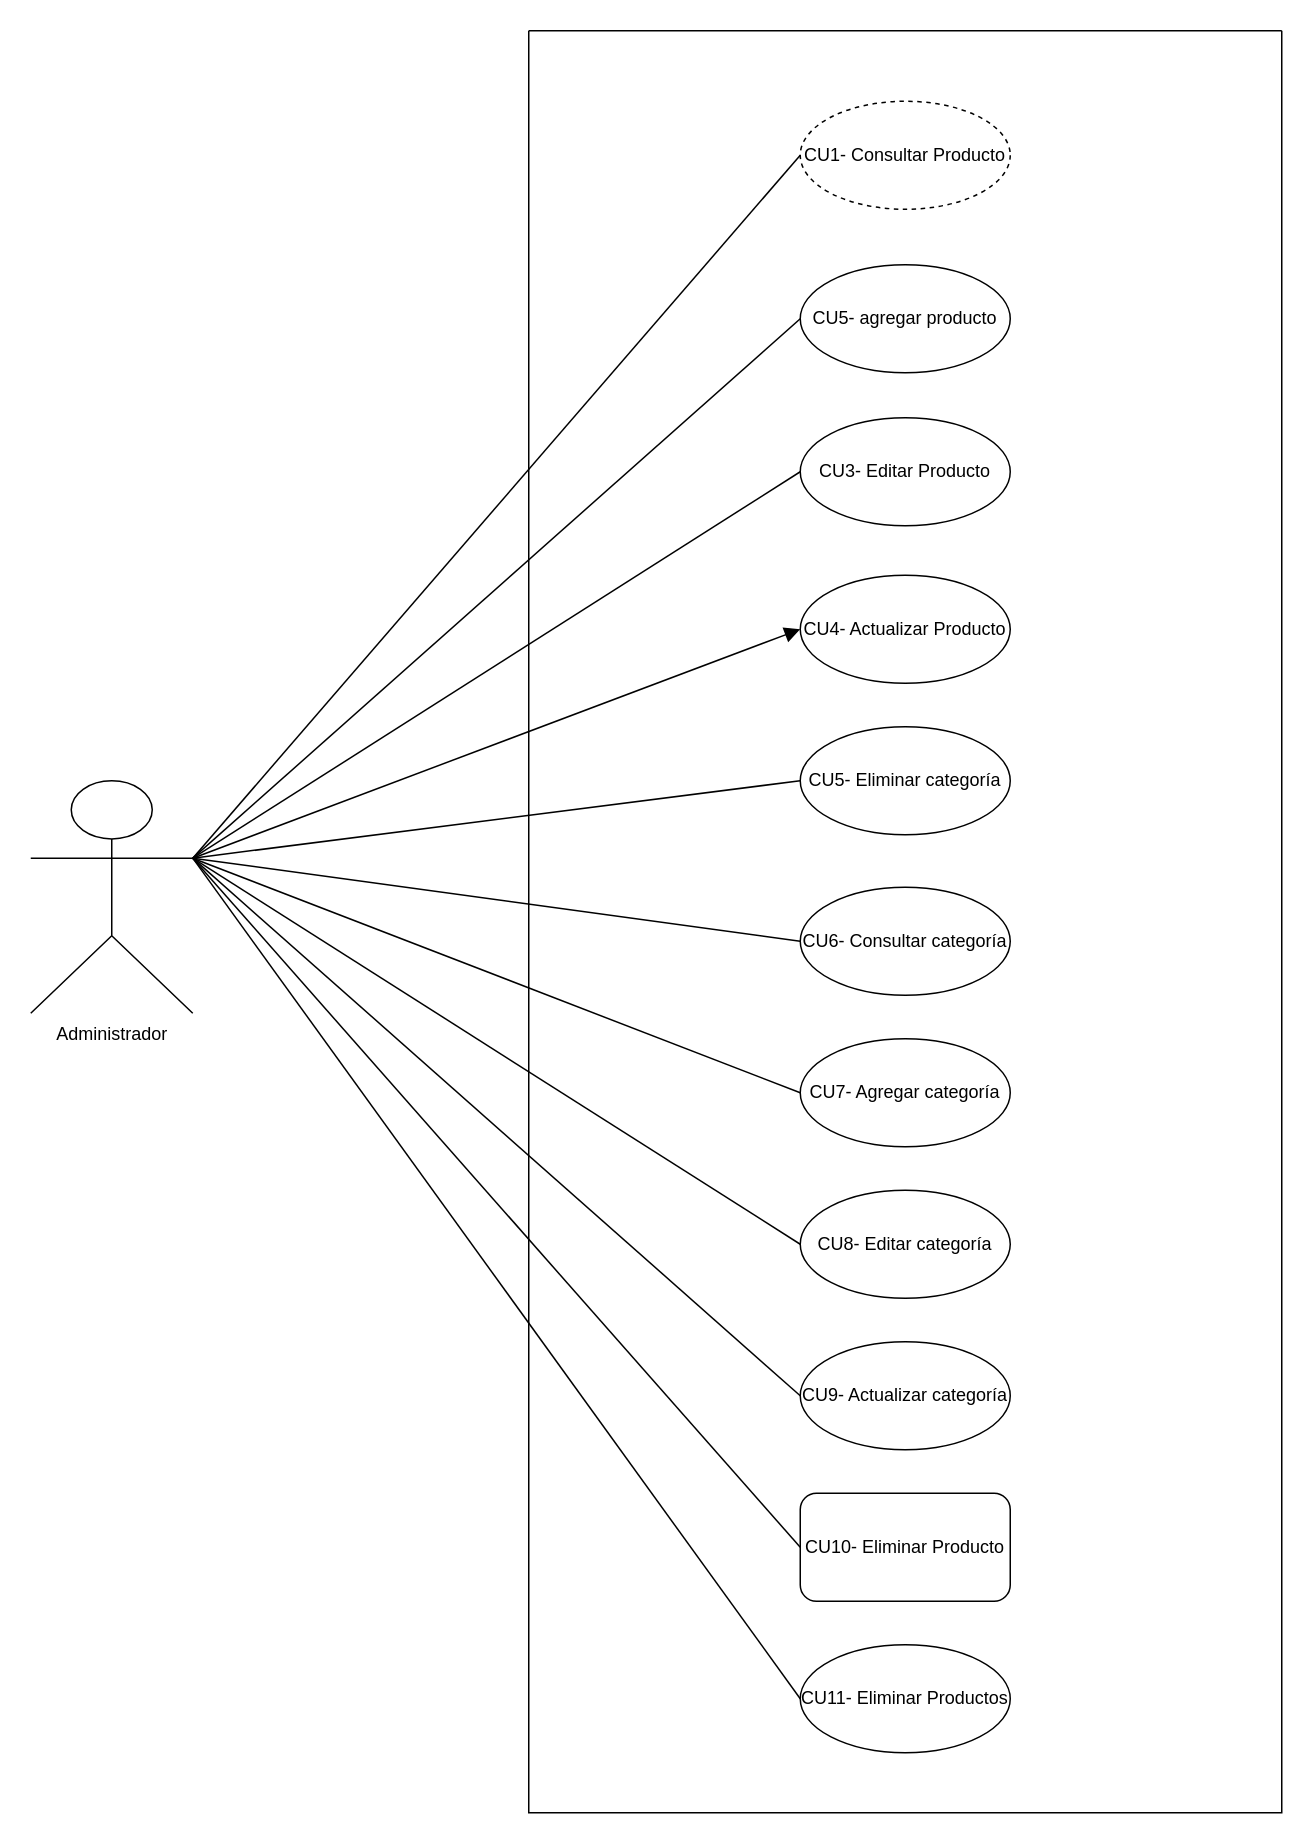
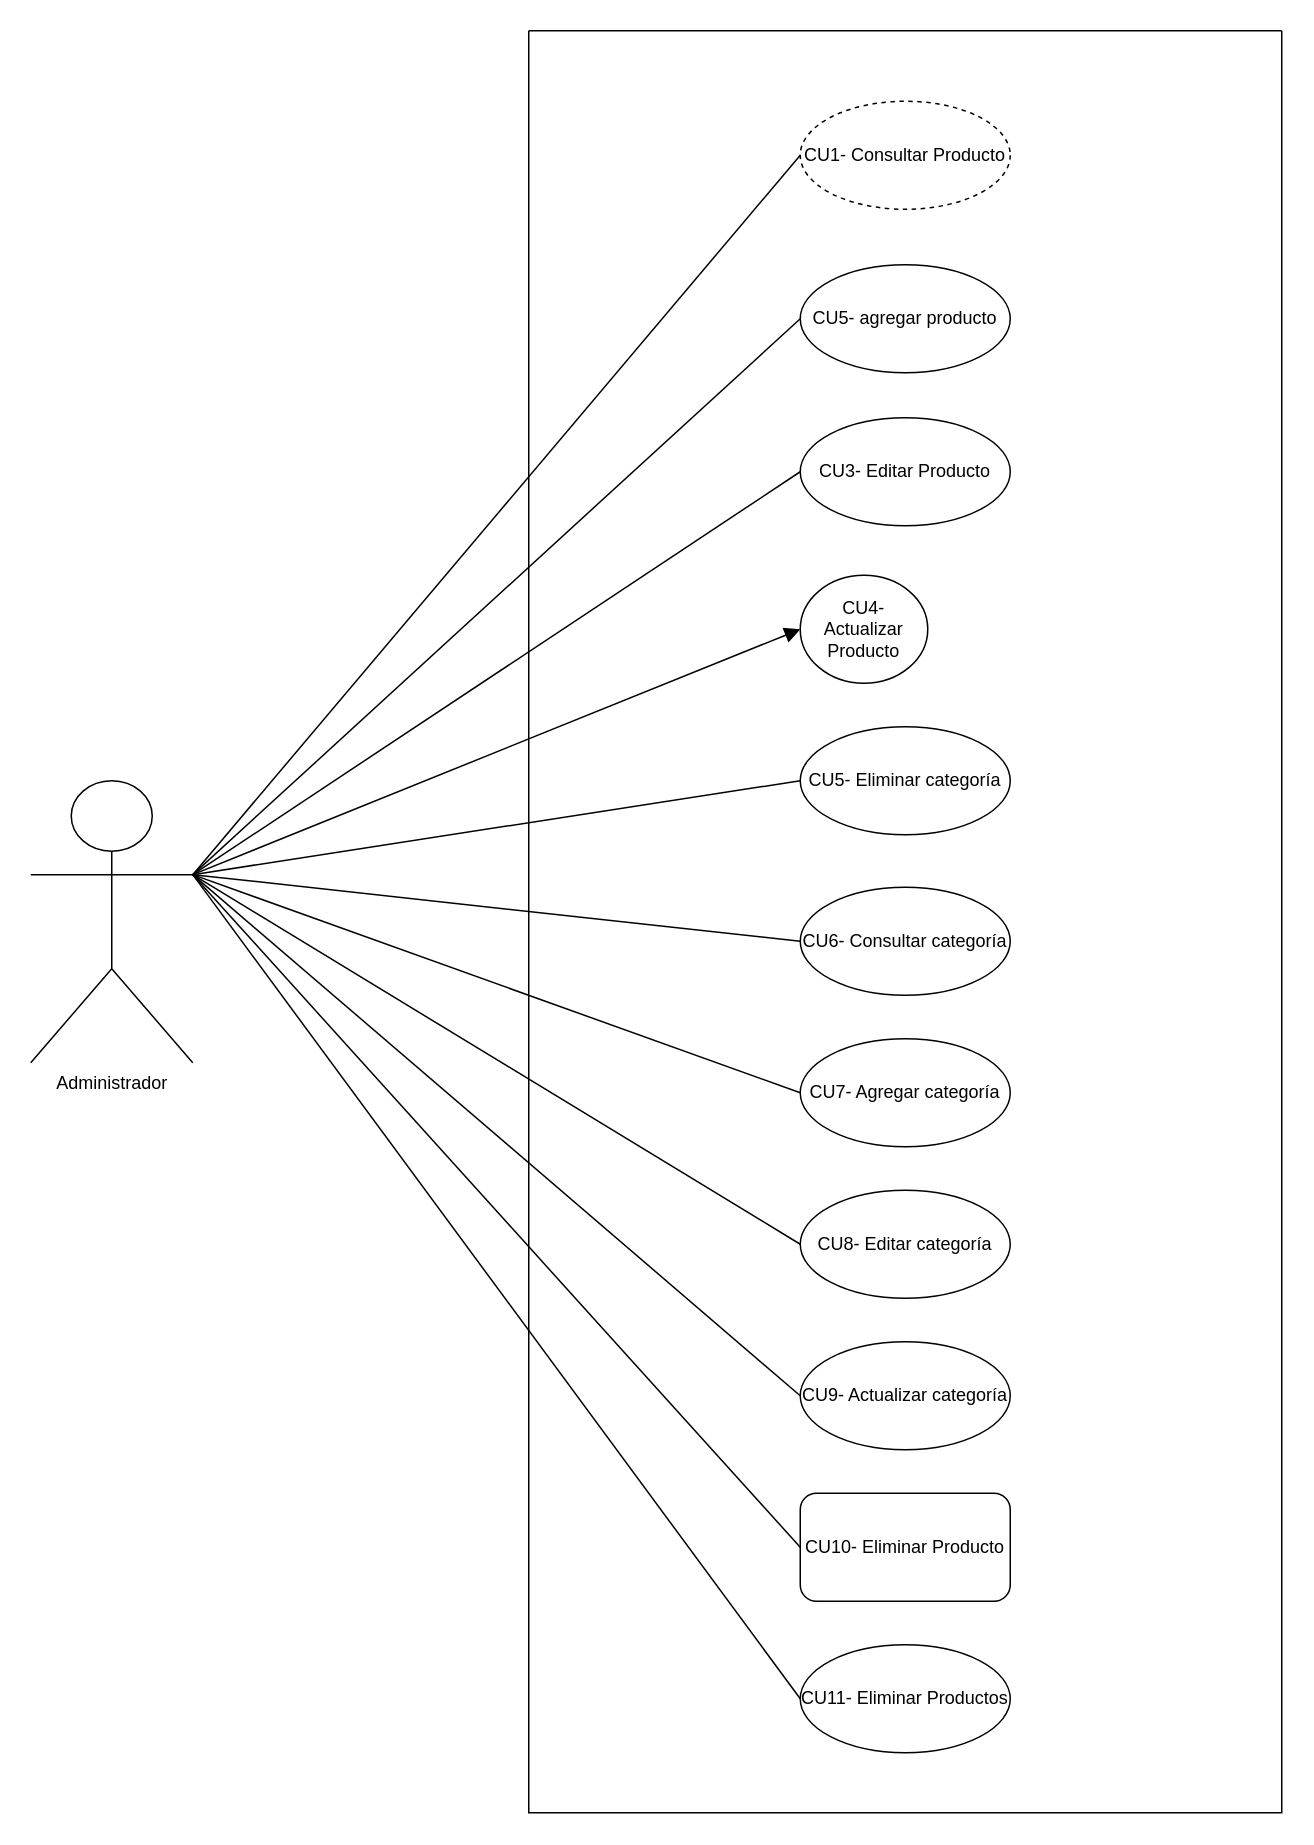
(905, 629) -> (864, 629)
(112, 897) -> (112, 922)
